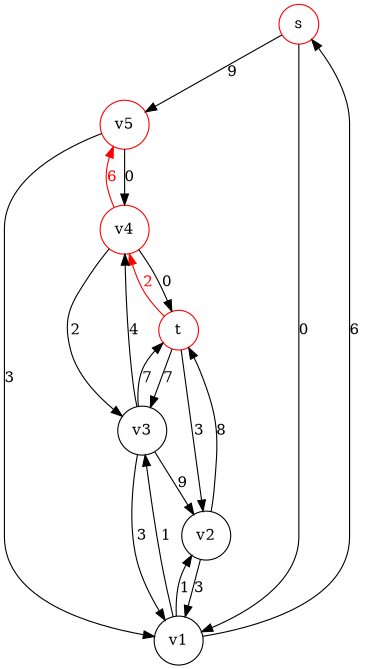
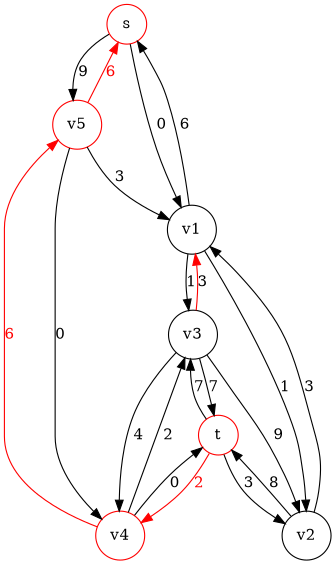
none -> (100, 78)
(133, 535) -> (198, 288)
